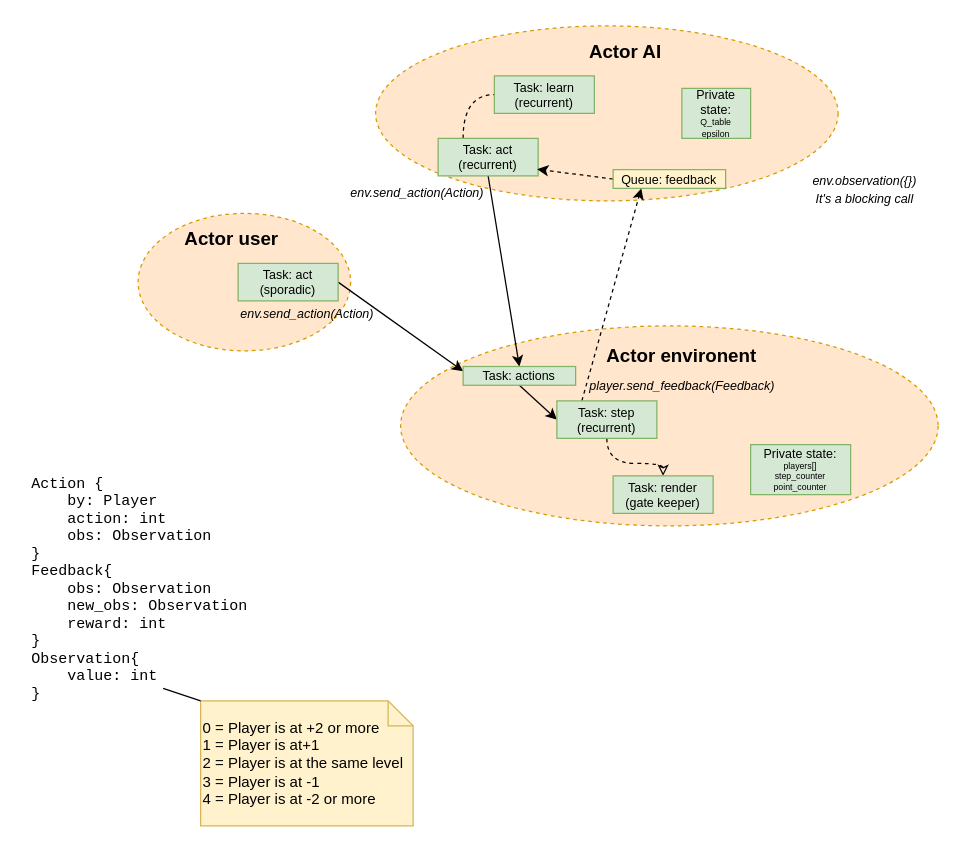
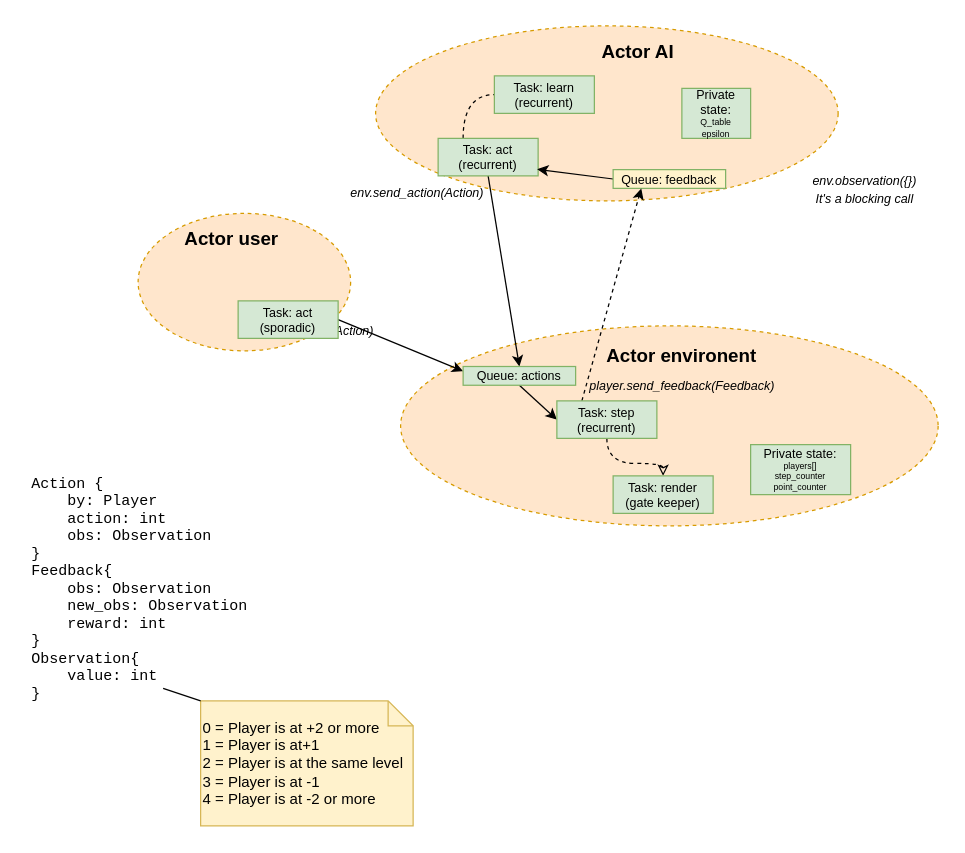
(626, 51) -> (638, 51)
(578, 174) -> (578, 174)
(288, 282) -> (288, 319)
(519, 376) -> (519, 376)
